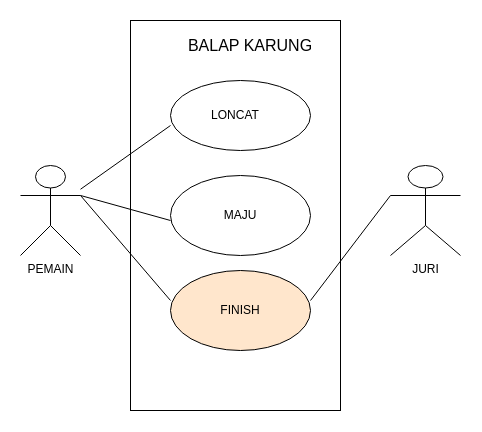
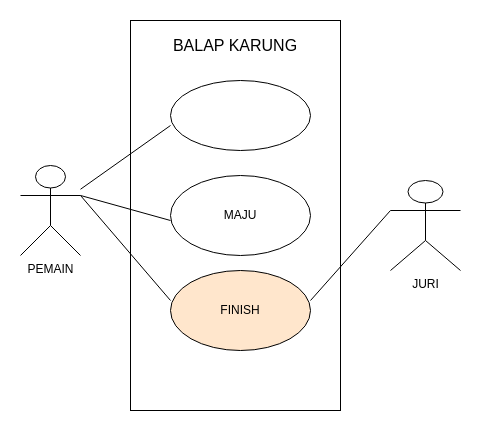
(251, 46) -> (236, 46)
(236, 116) -> none
(426, 211) -> (426, 226)
